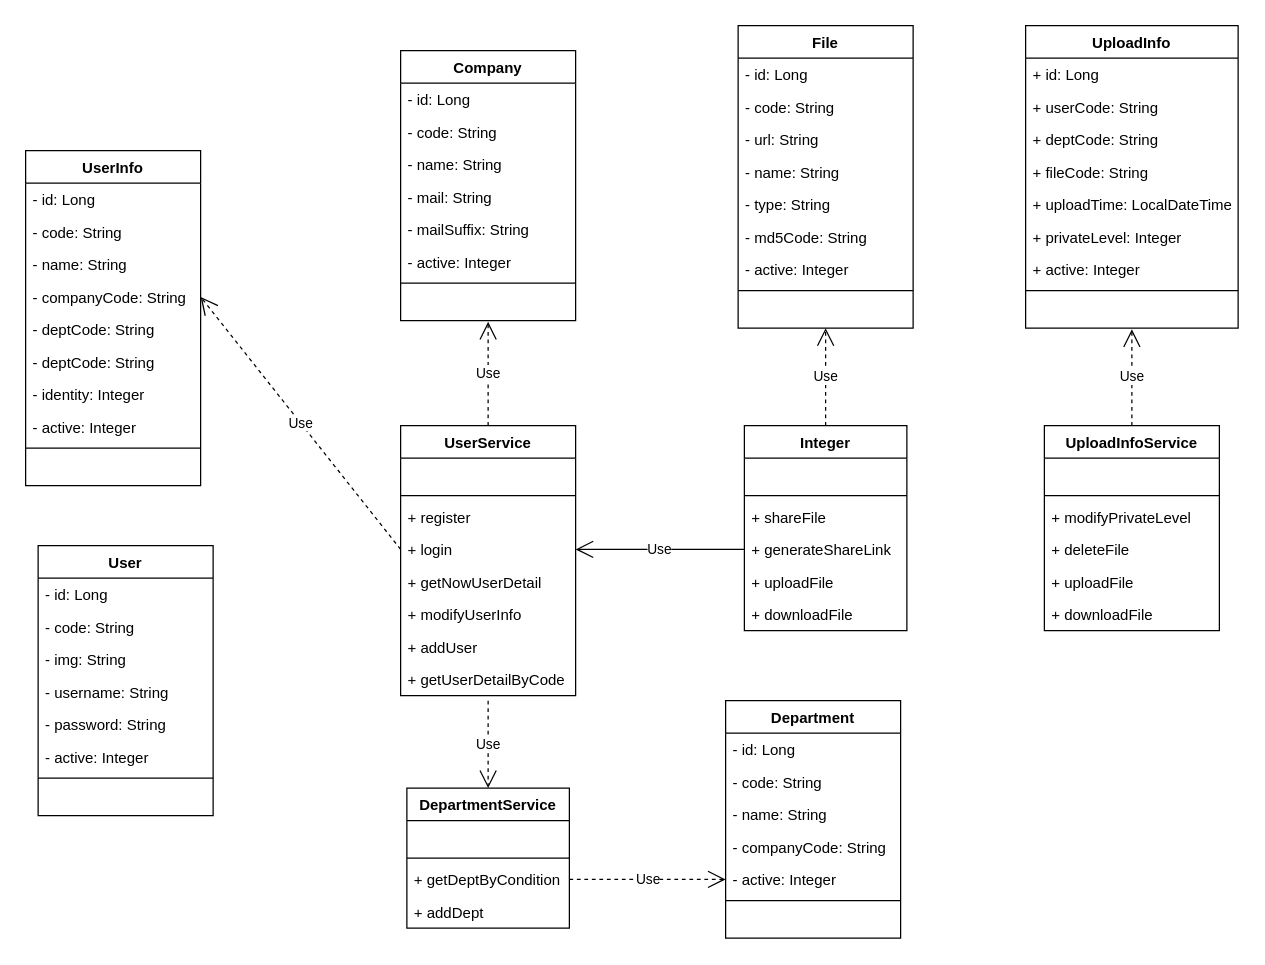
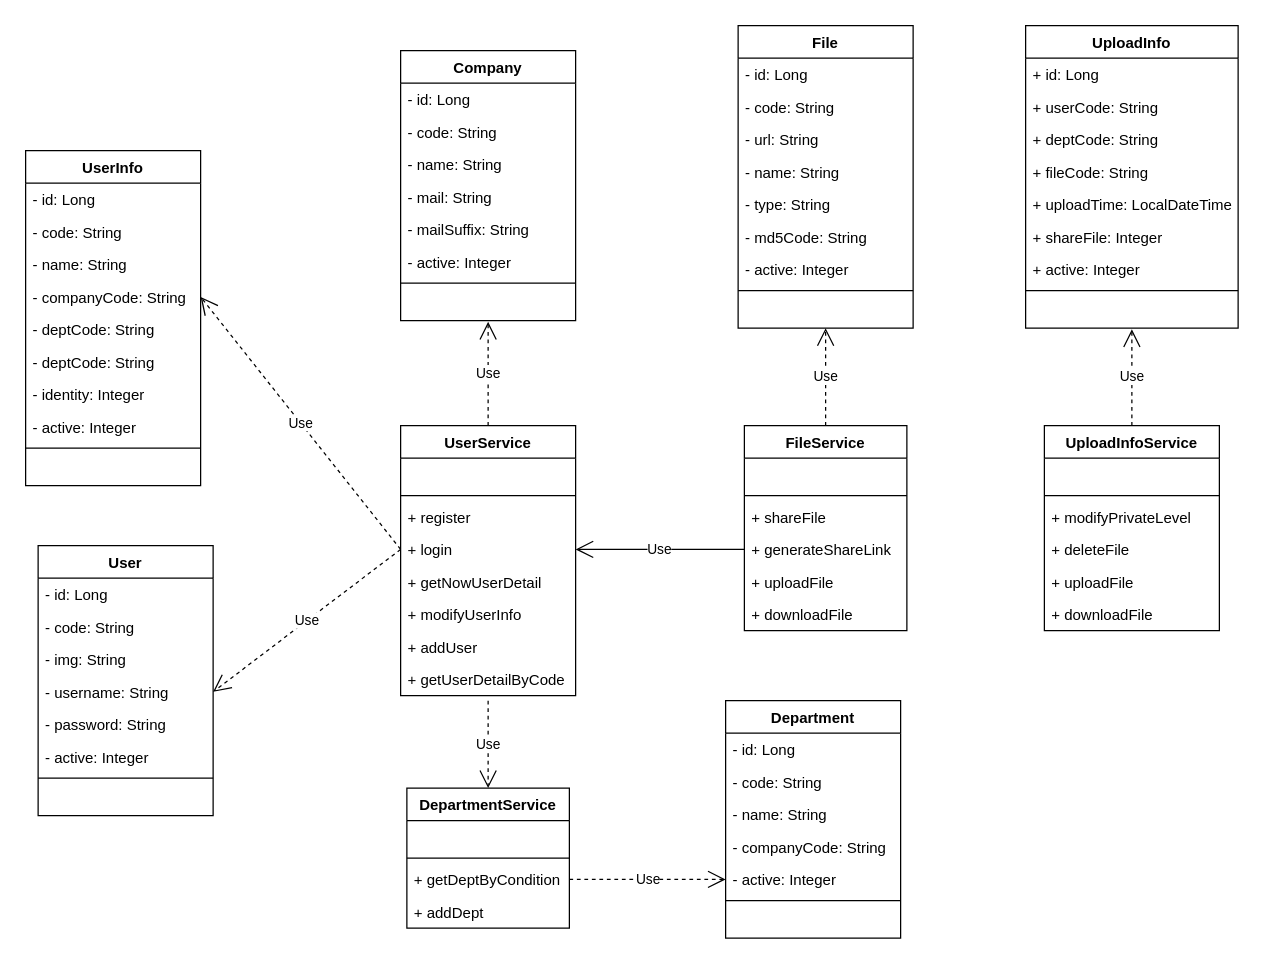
(1119, 238) -> (1107, 238)
(825, 443) -> (825, 443)
none -> (307, 620)
